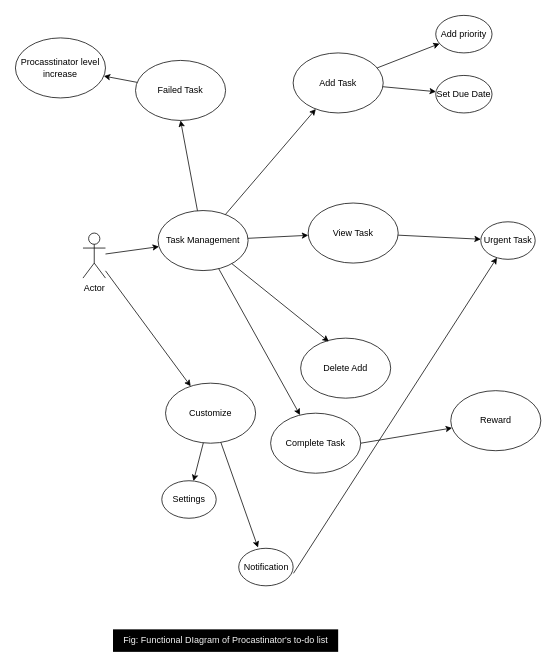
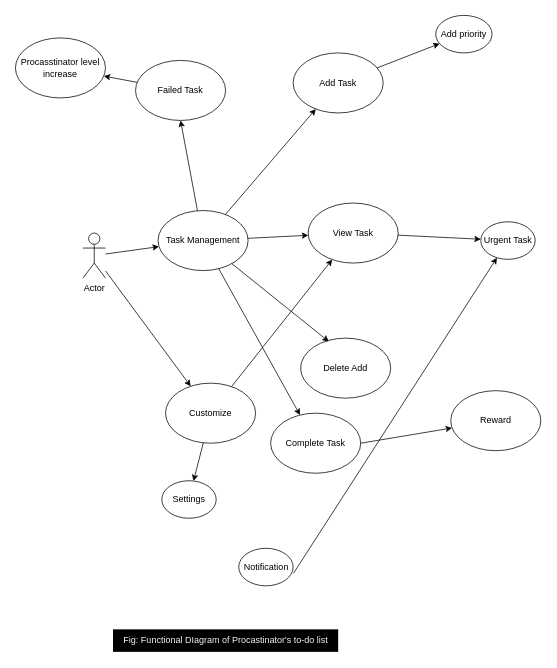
(408, 89) -> none
(464, 94) -> none
(238, 492) -> (280, 325)
